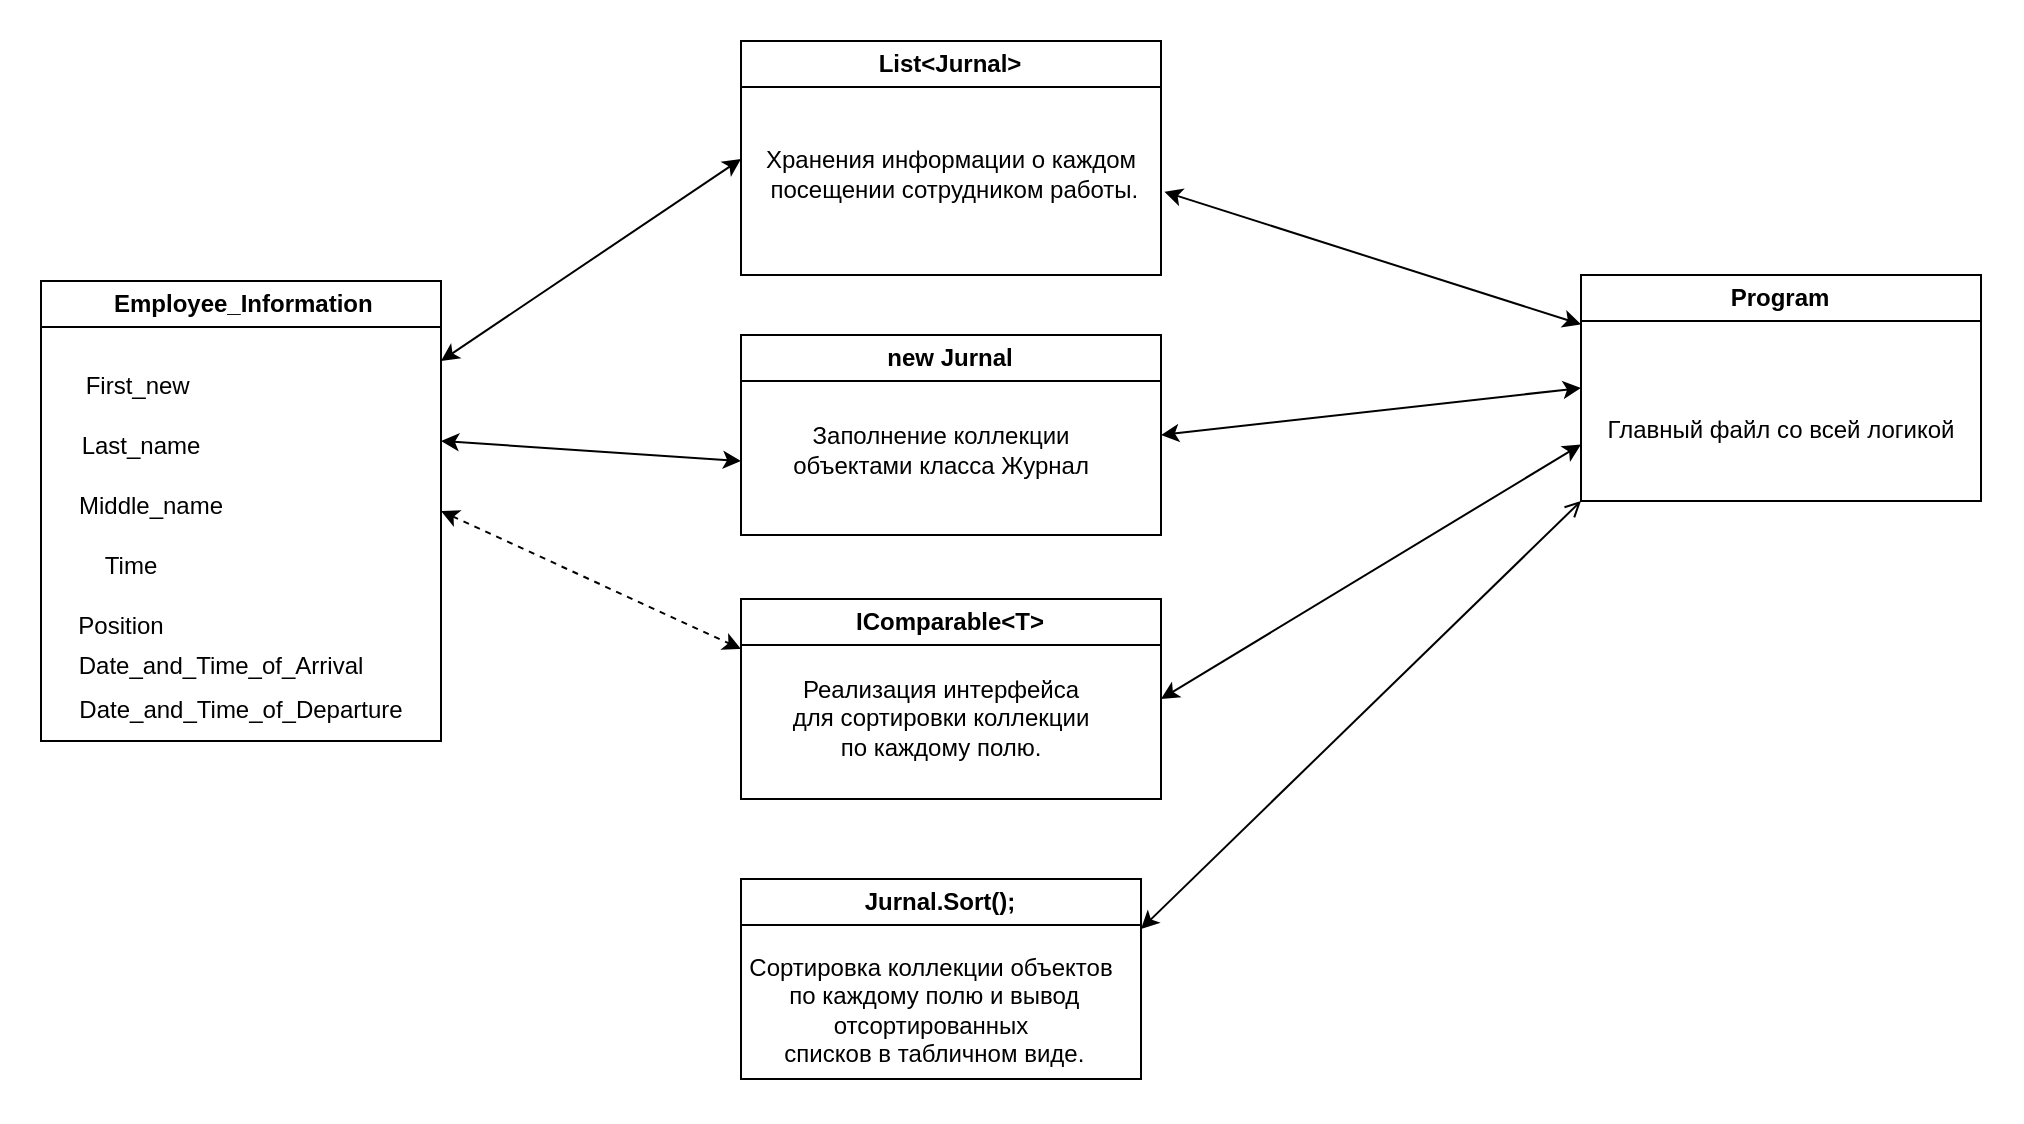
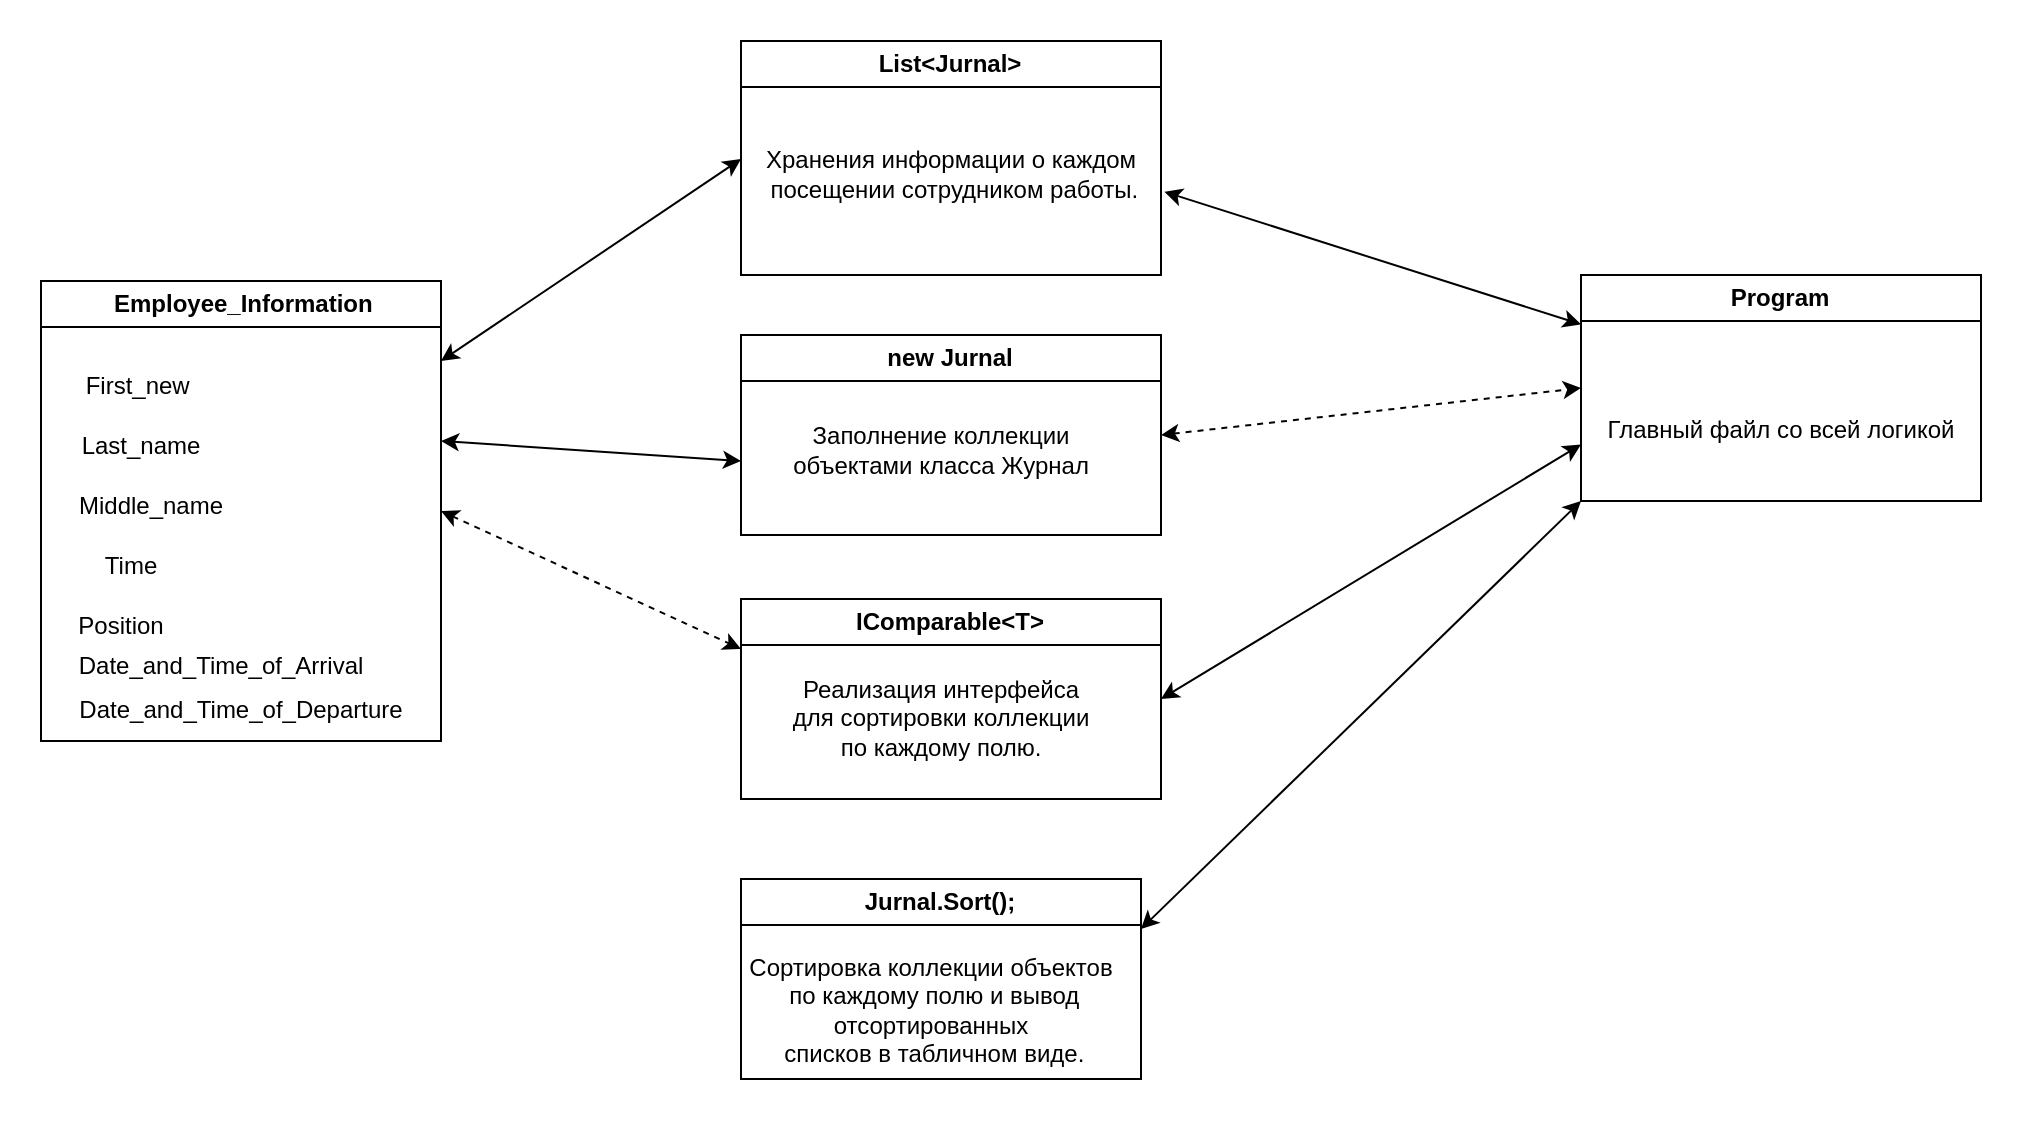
(1372, 411) -> (1372, 411)
(1573, 508) -> (1570, 511)
